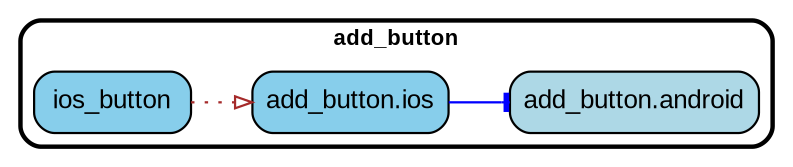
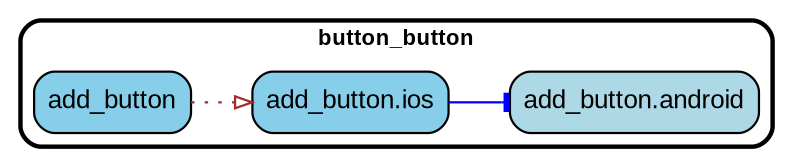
(397, 39) -> (397, 39)
(113, 102) -> (113, 102)
